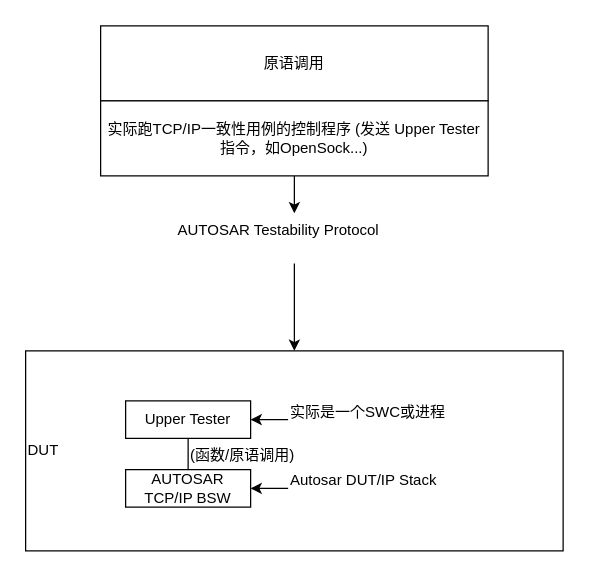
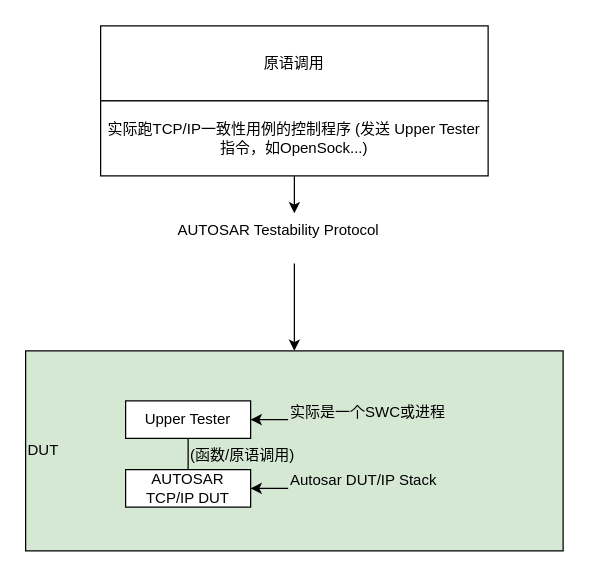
(294, 451) -> (294, 451)
(188, 488) -> (188, 488)
